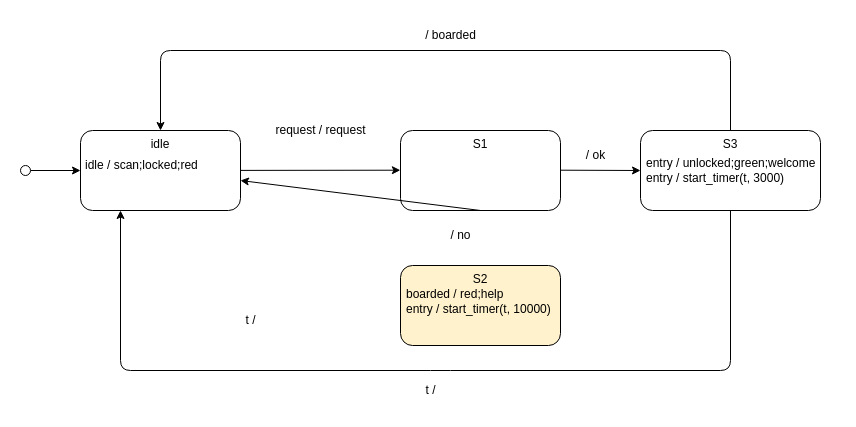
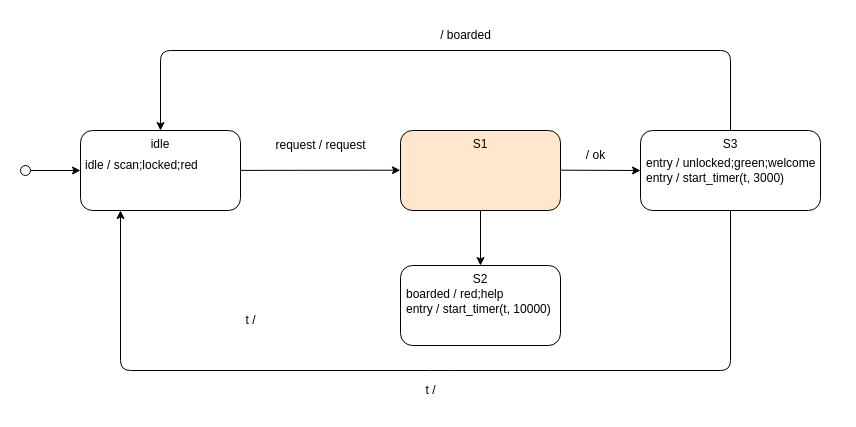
(451, 36) -> (466, 36)
(321, 131) -> (321, 146)
(481, 171) -> (481, 171)
(364, 196) -> (481, 235)
(461, 236) -> none
(481, 306) -> (481, 306)
